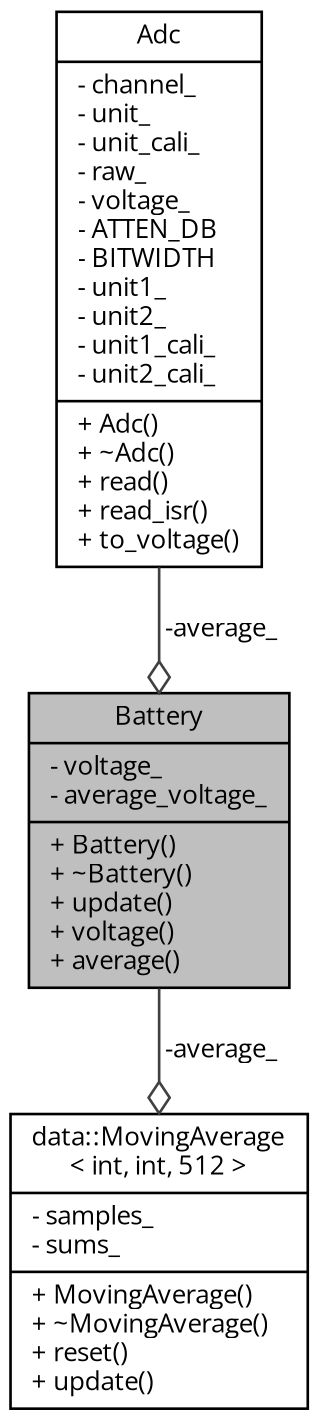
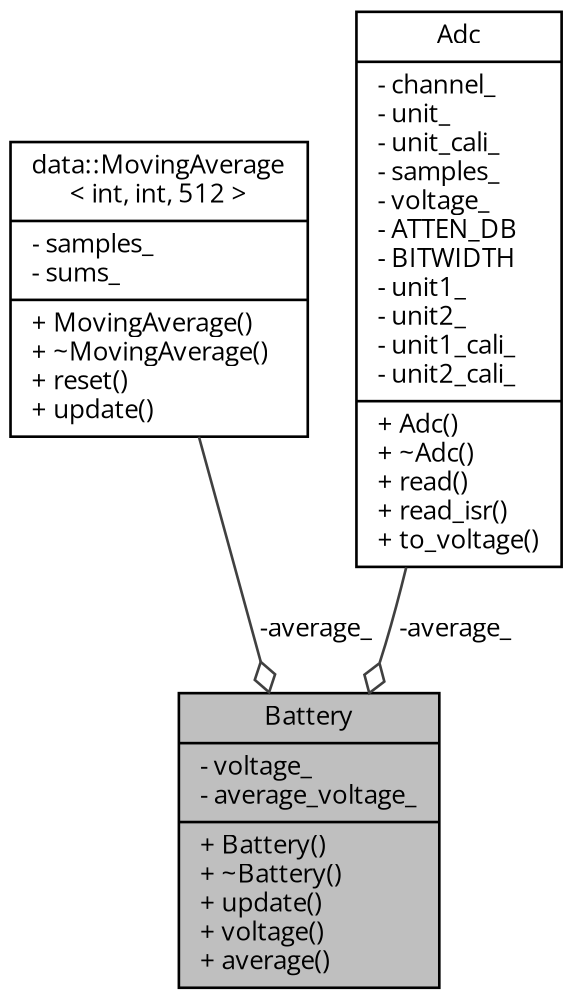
(113, 172) -> (439, 172)
(159, 1035) -> (230, 549)
